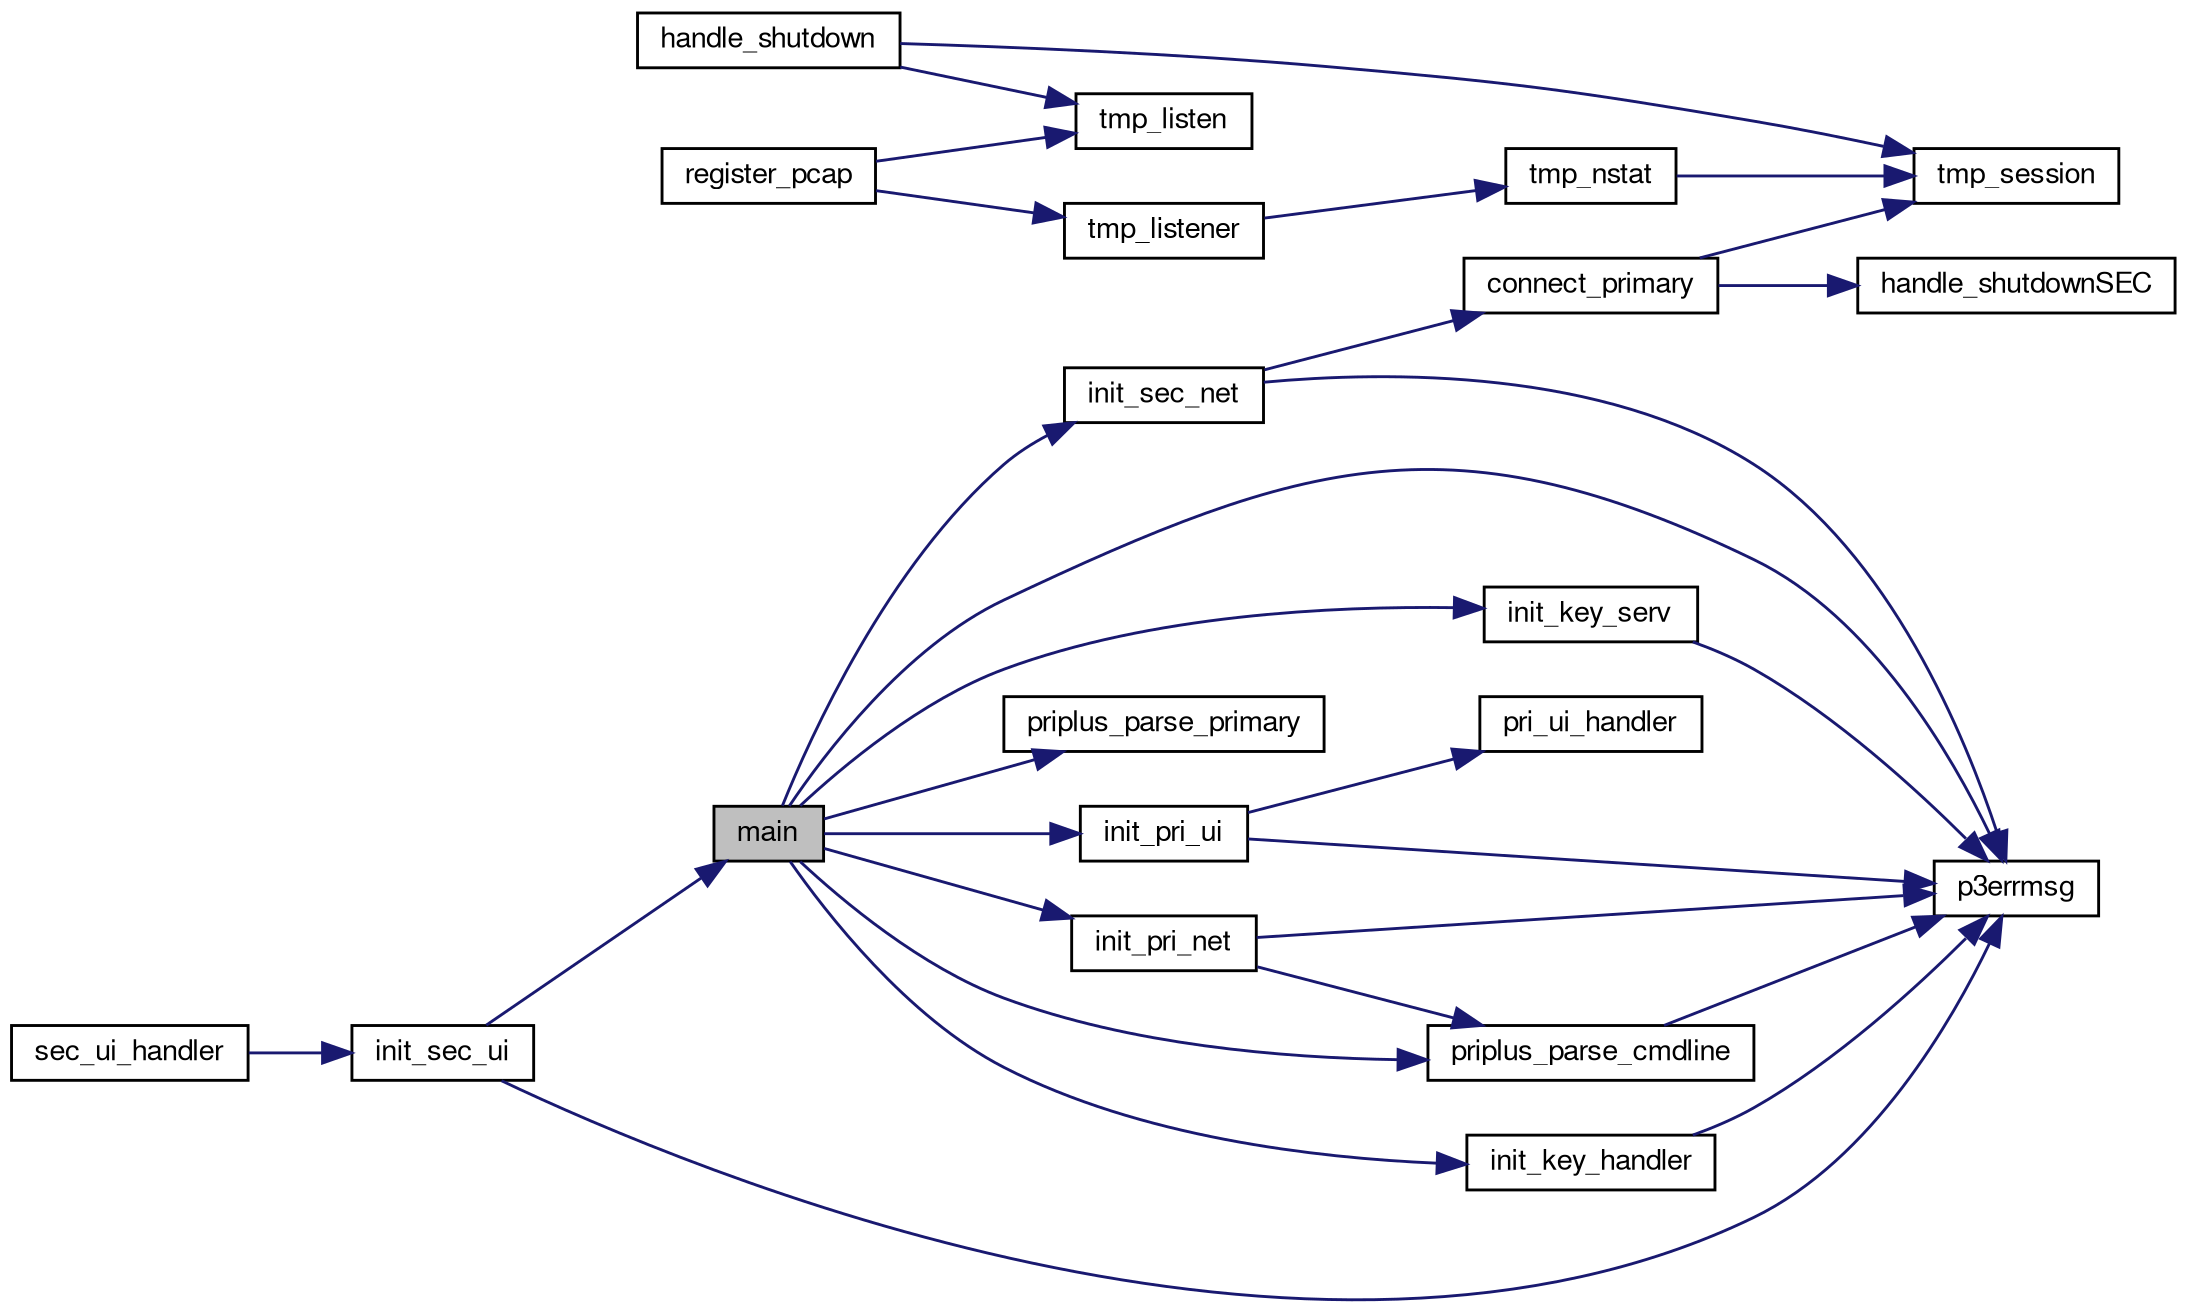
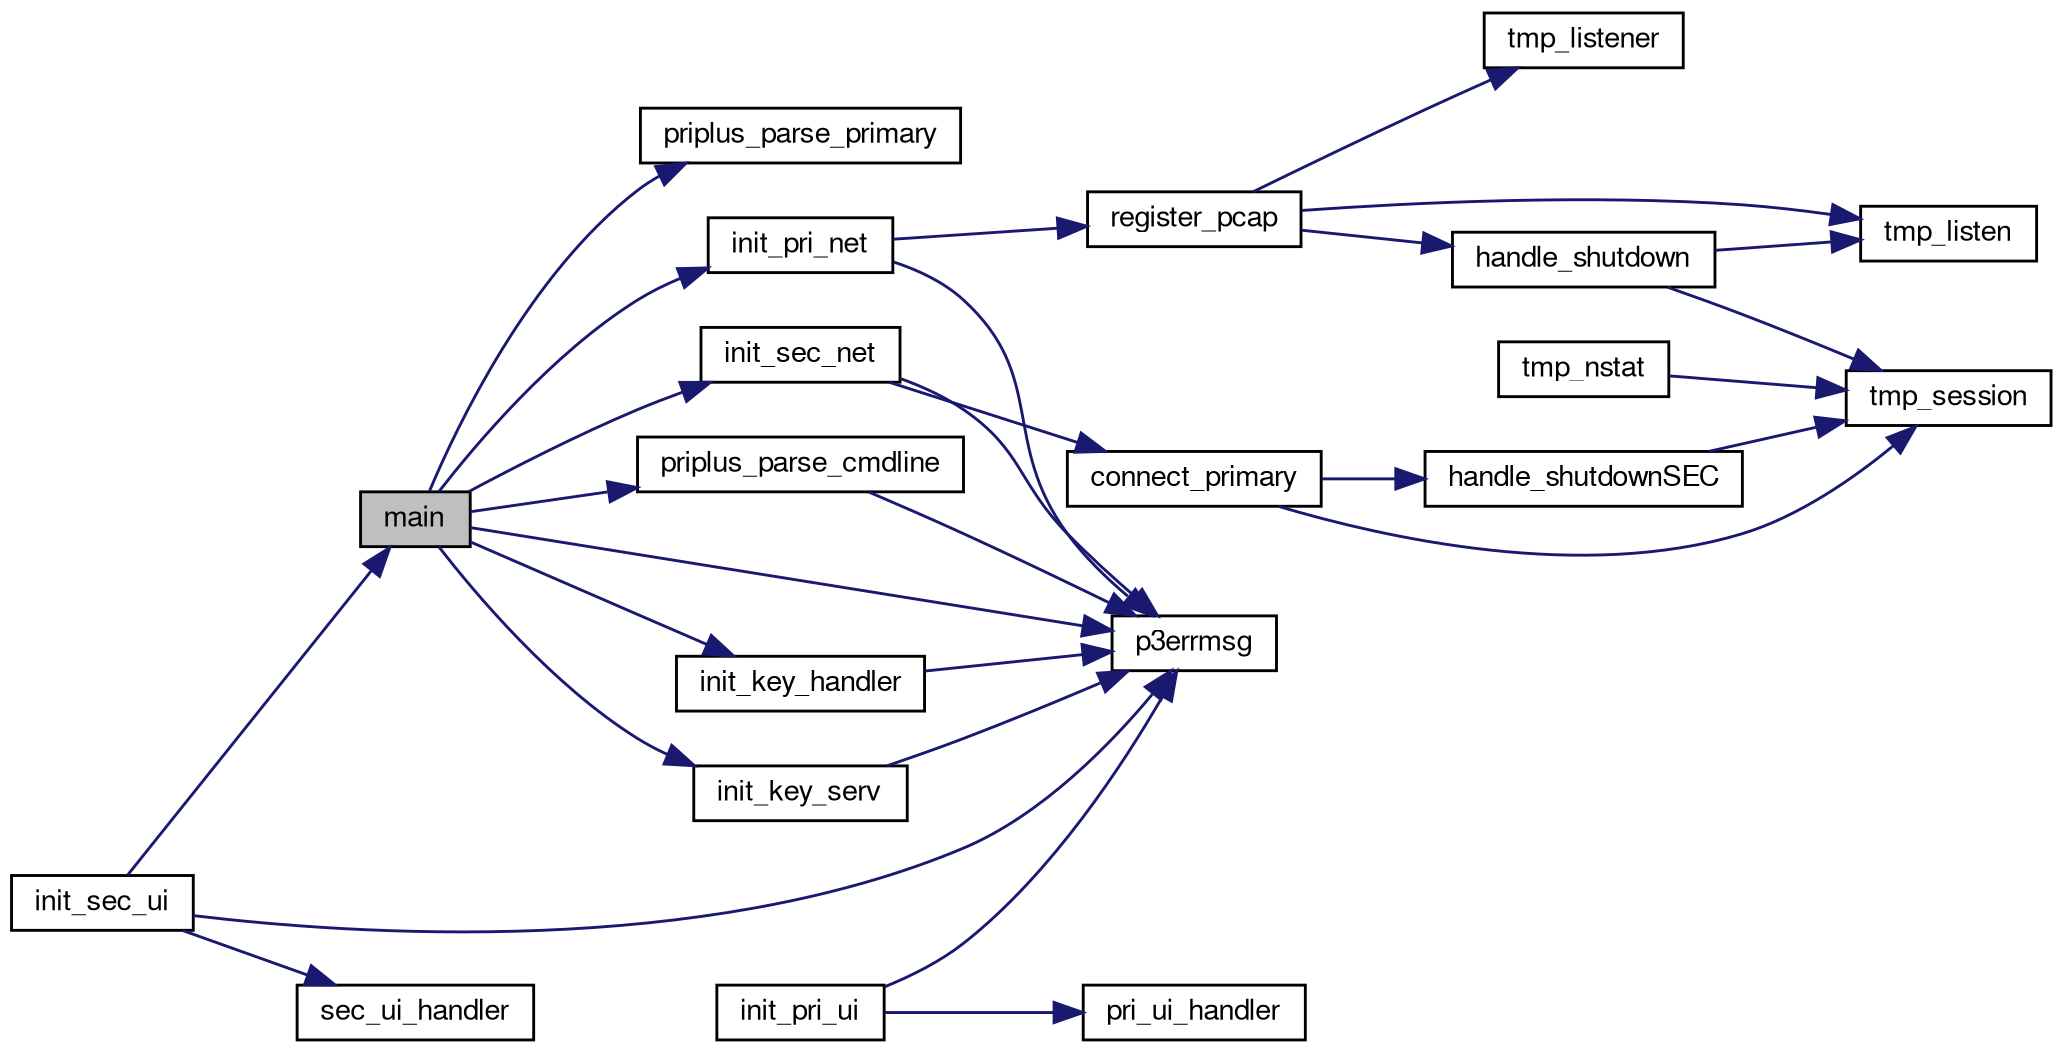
(1370, 204) -> none
none -> (1362, 237)
none -> (1763, 439)
(937, 834) -> none
(1355, 992) -> (975, 234)
(285, 1053) -> (245, 953)
